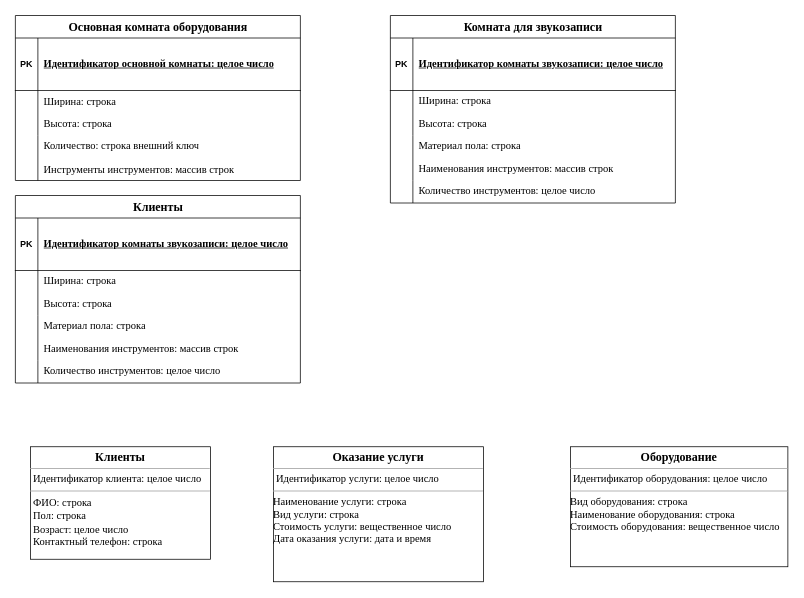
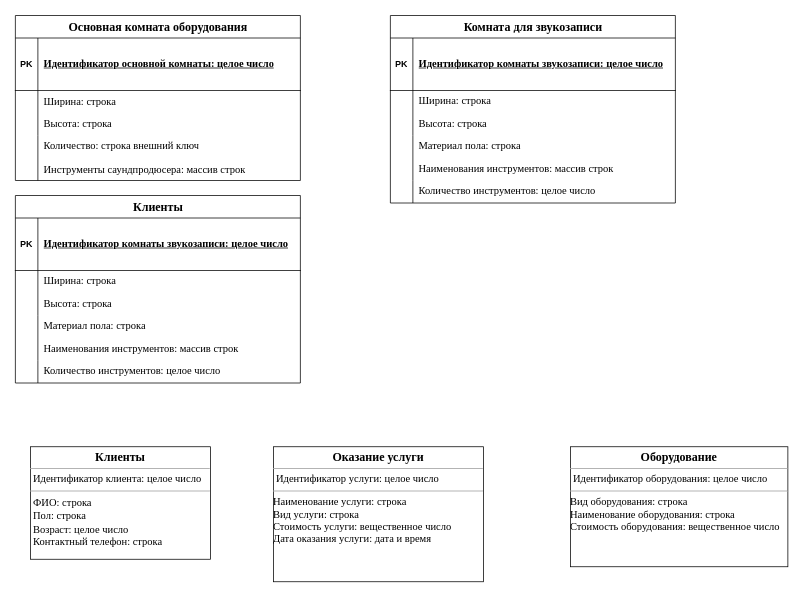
(135, 169) -> (140, 169)
